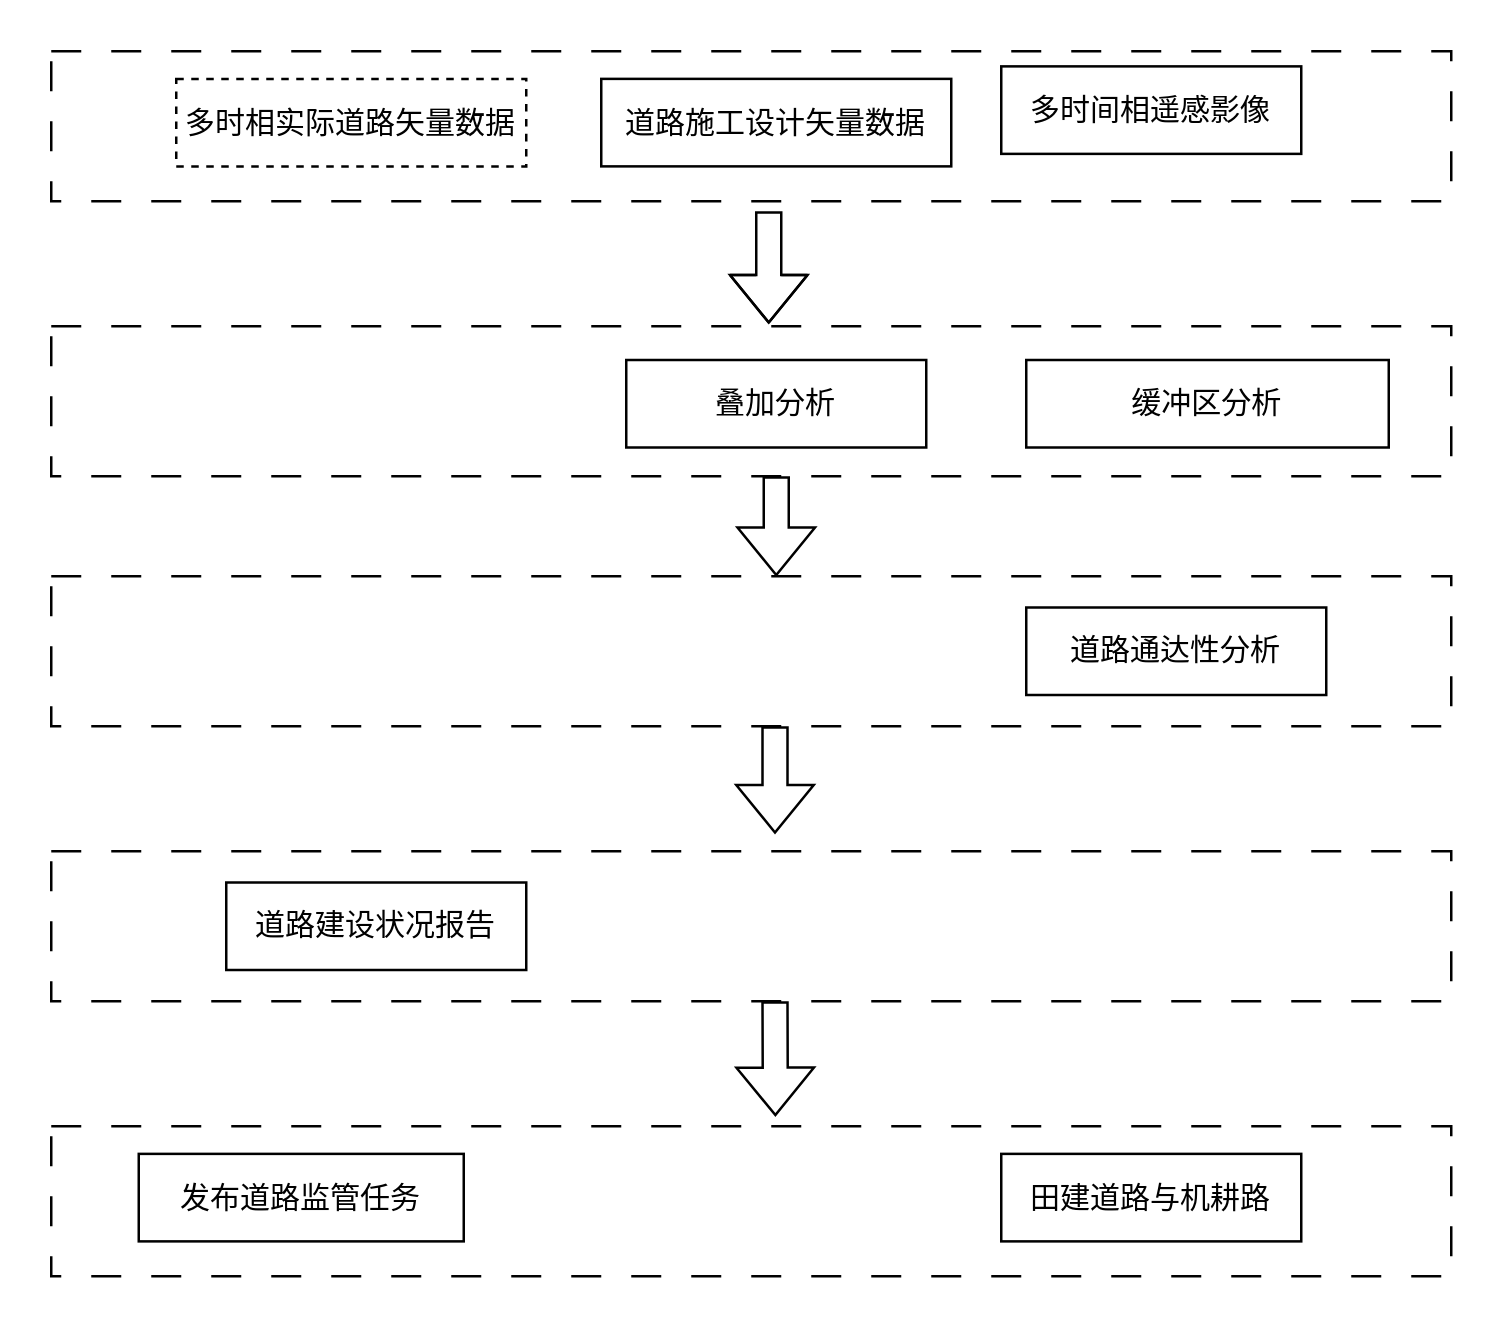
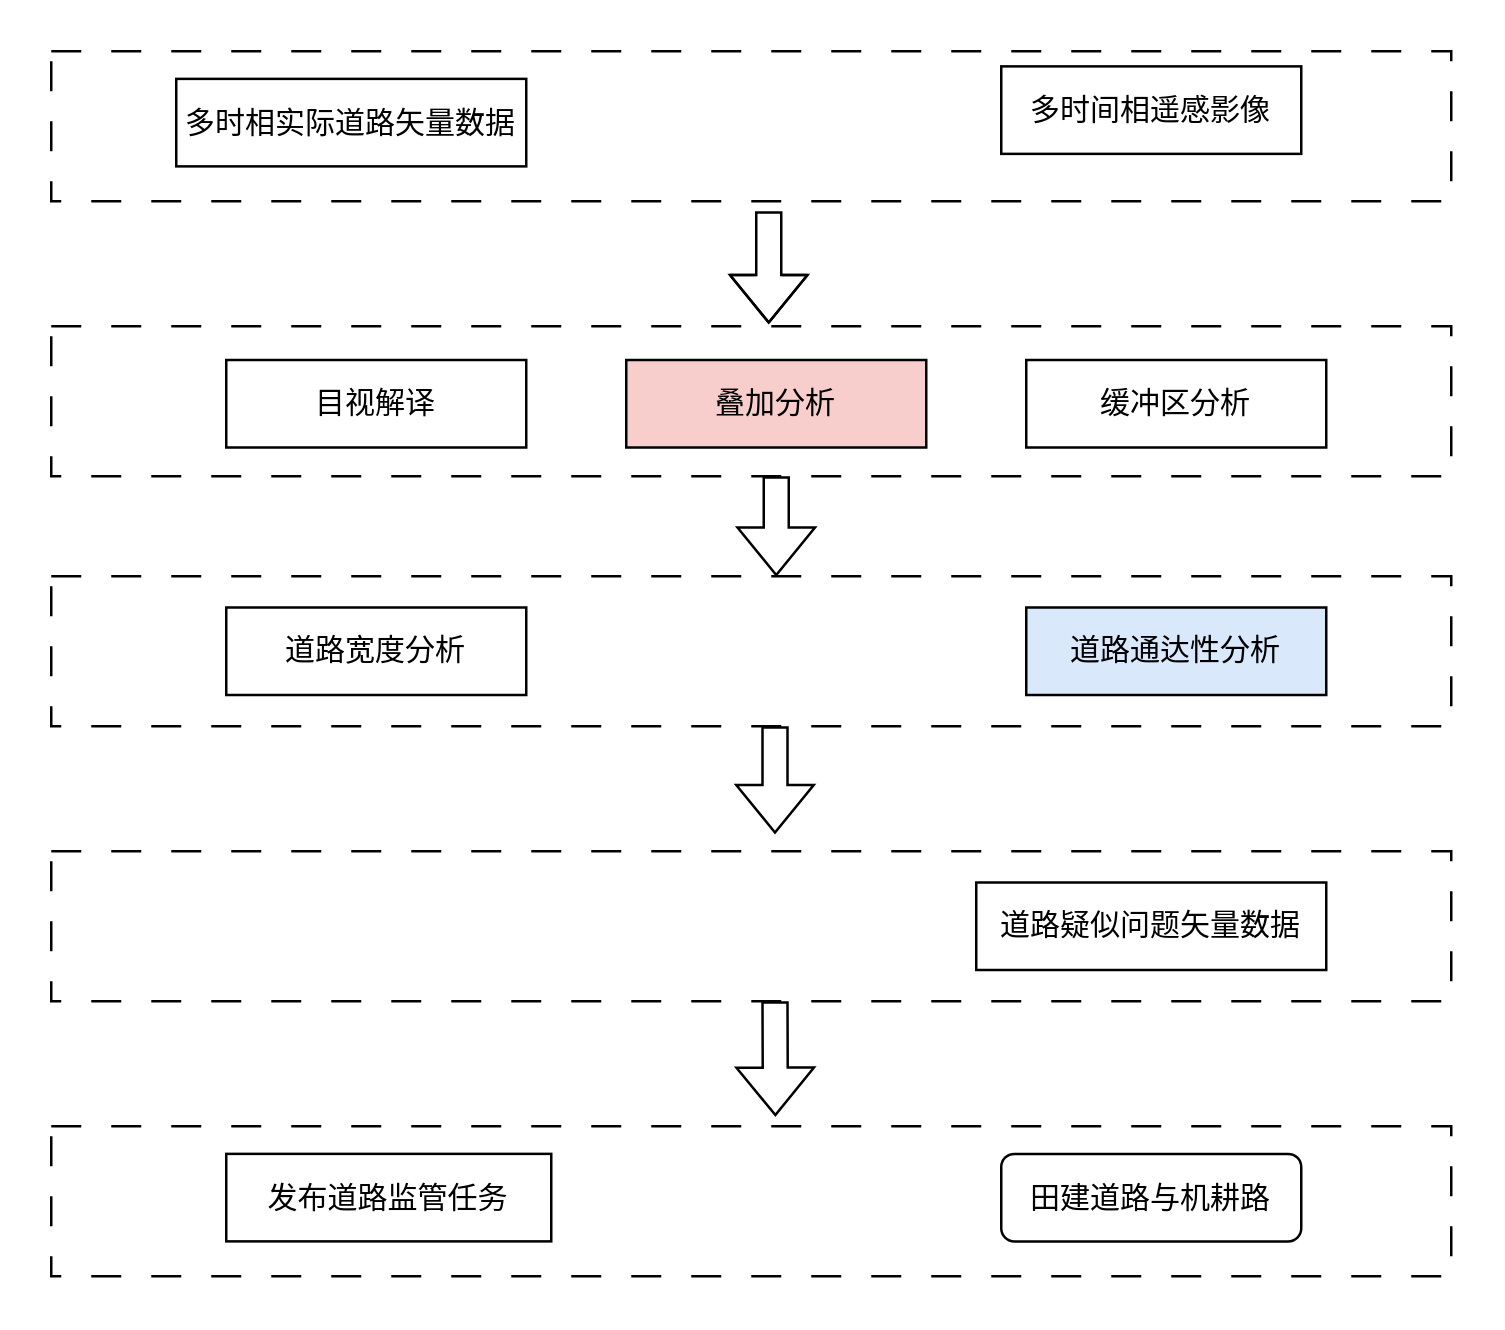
(351, 123) -> (351, 123)
(776, 123) -> none
none -> (376, 404)
(776, 404) -> (776, 404)
(1208, 404) -> (1176, 404)
none -> (376, 651)
(1176, 651) -> (1176, 651)
(376, 926) -> none
none -> (1151, 926)
(301, 1198) -> (389, 1198)
(1151, 1198) -> (1151, 1198)
